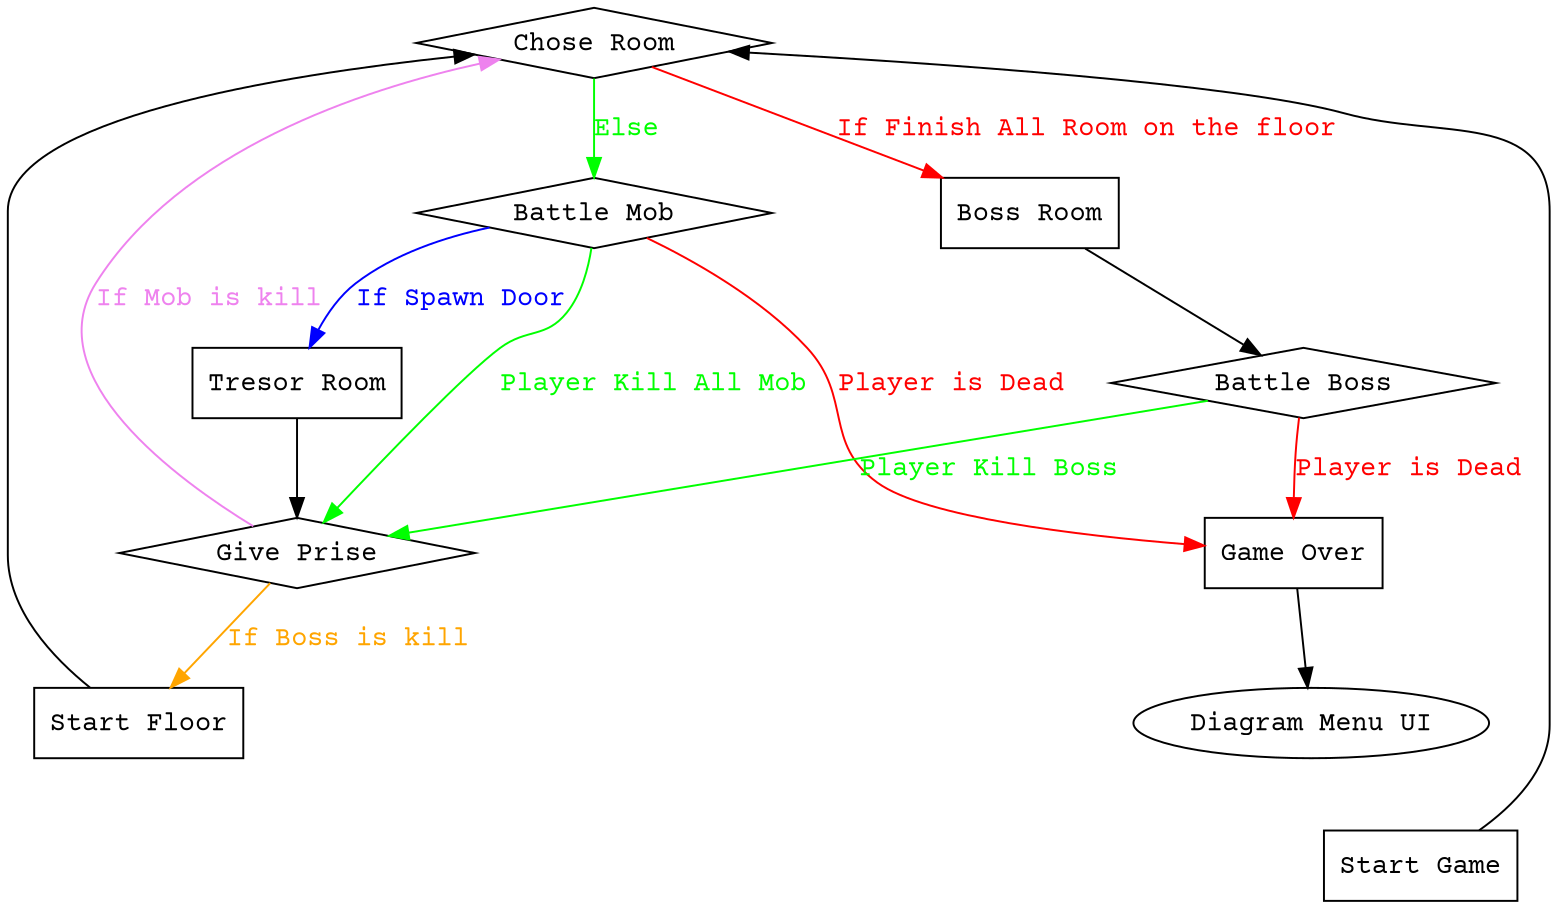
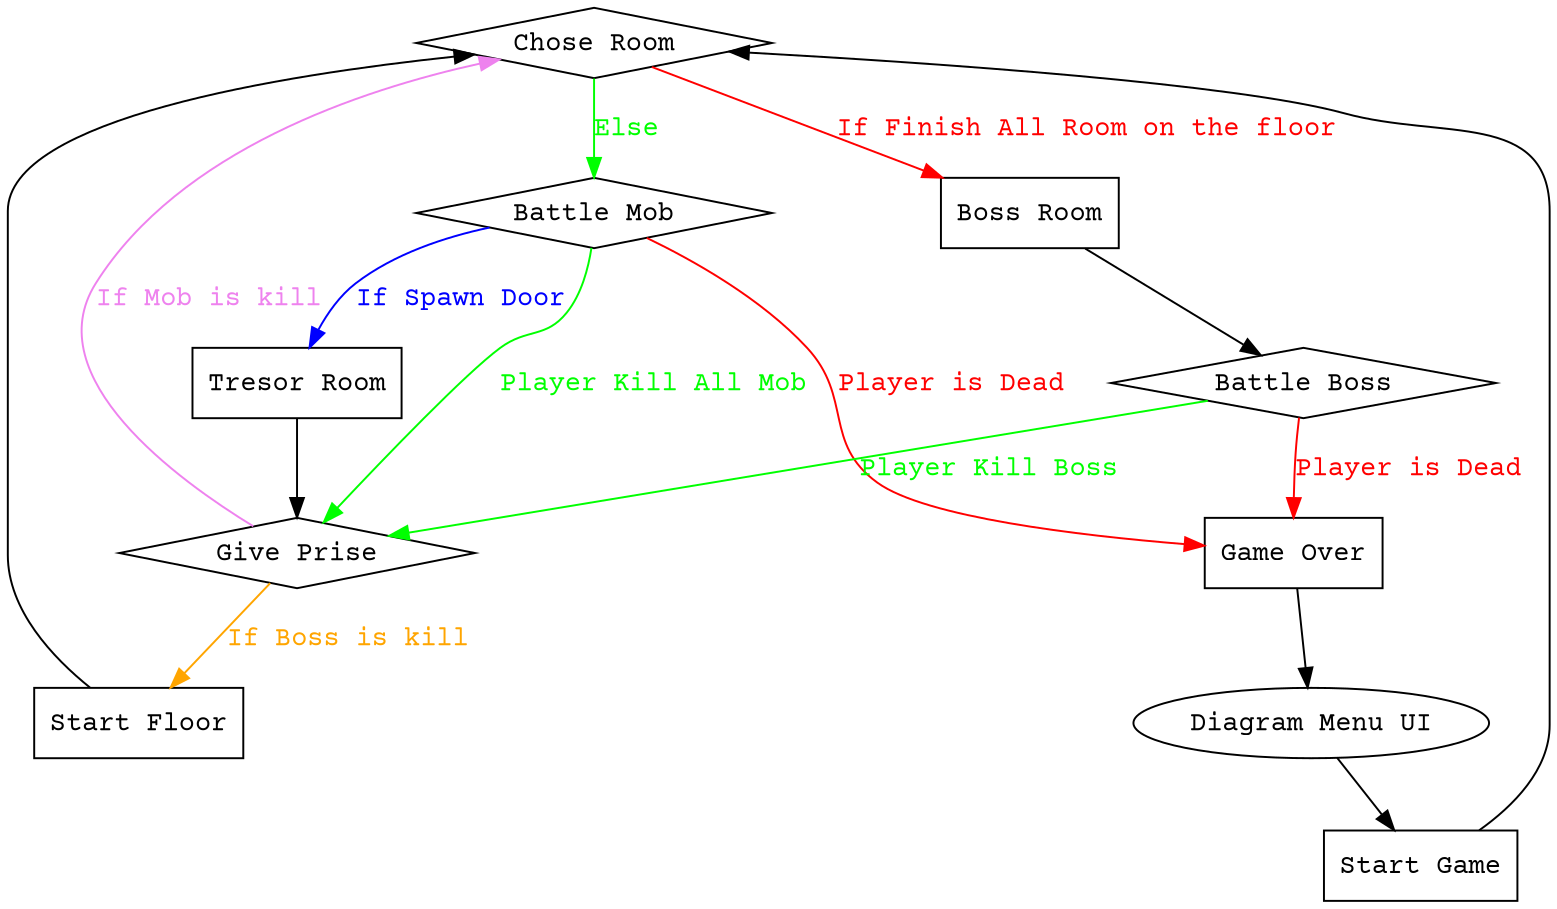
none -> (1359, 786)
